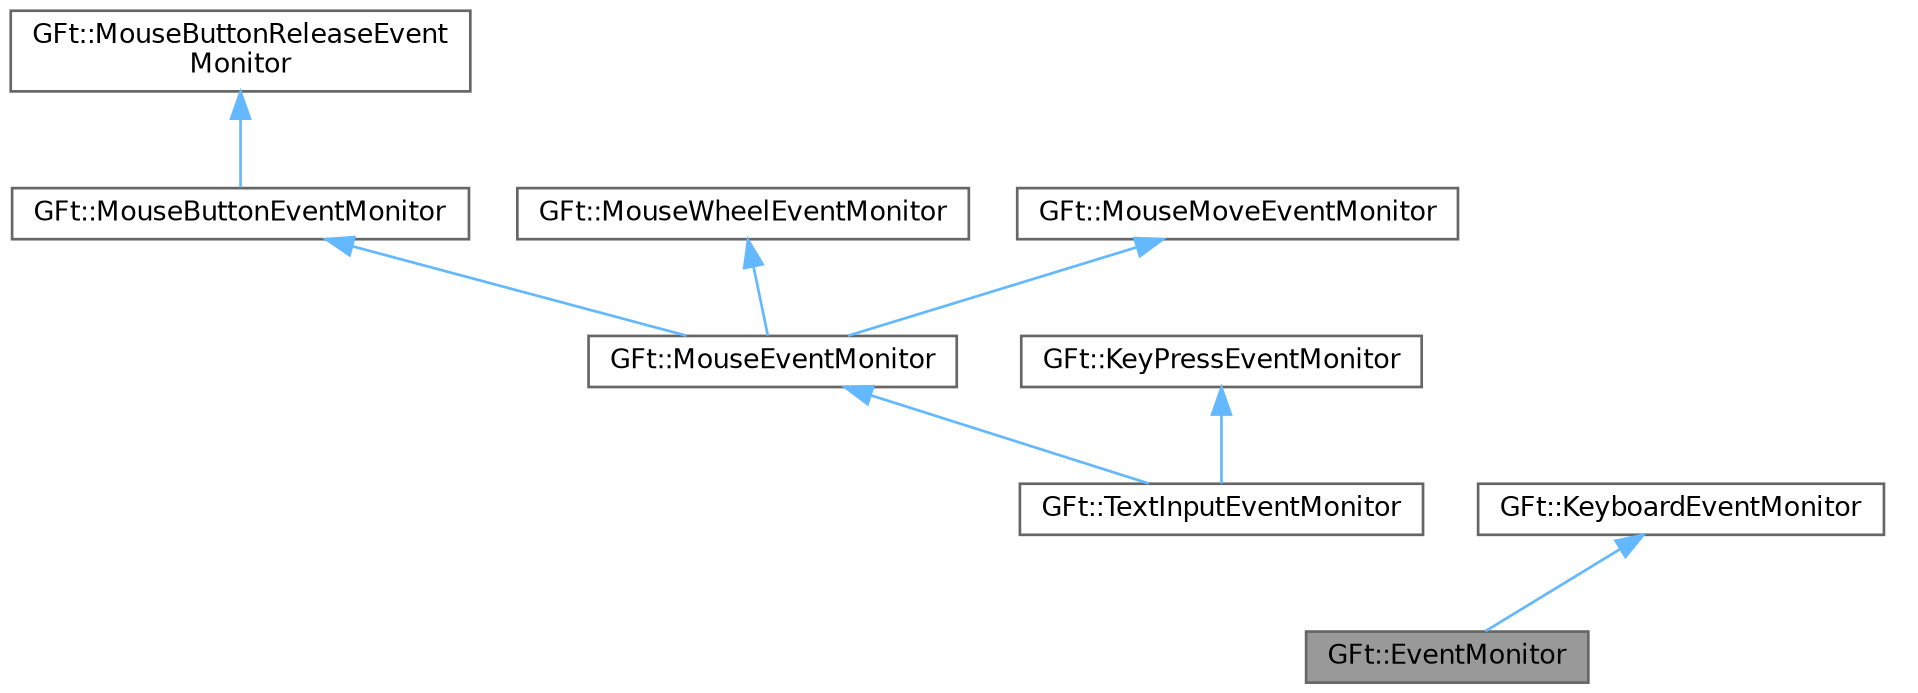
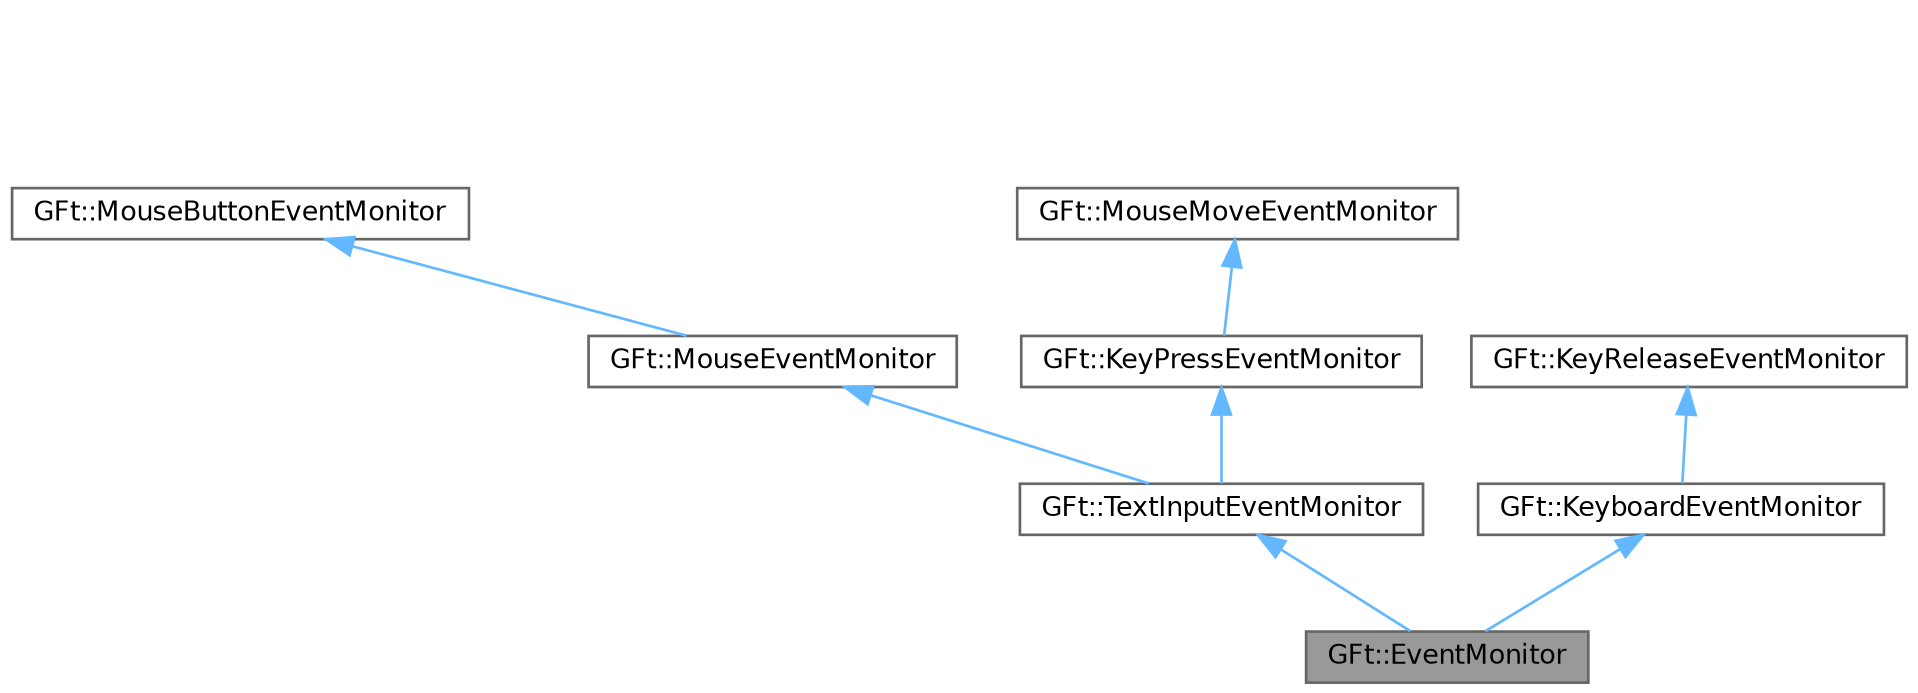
(241, 51) -> none
(743, 214) -> none
(992, 292) -> (1228, 301)
none -> (1689, 361)
none -> (1346, 590)
